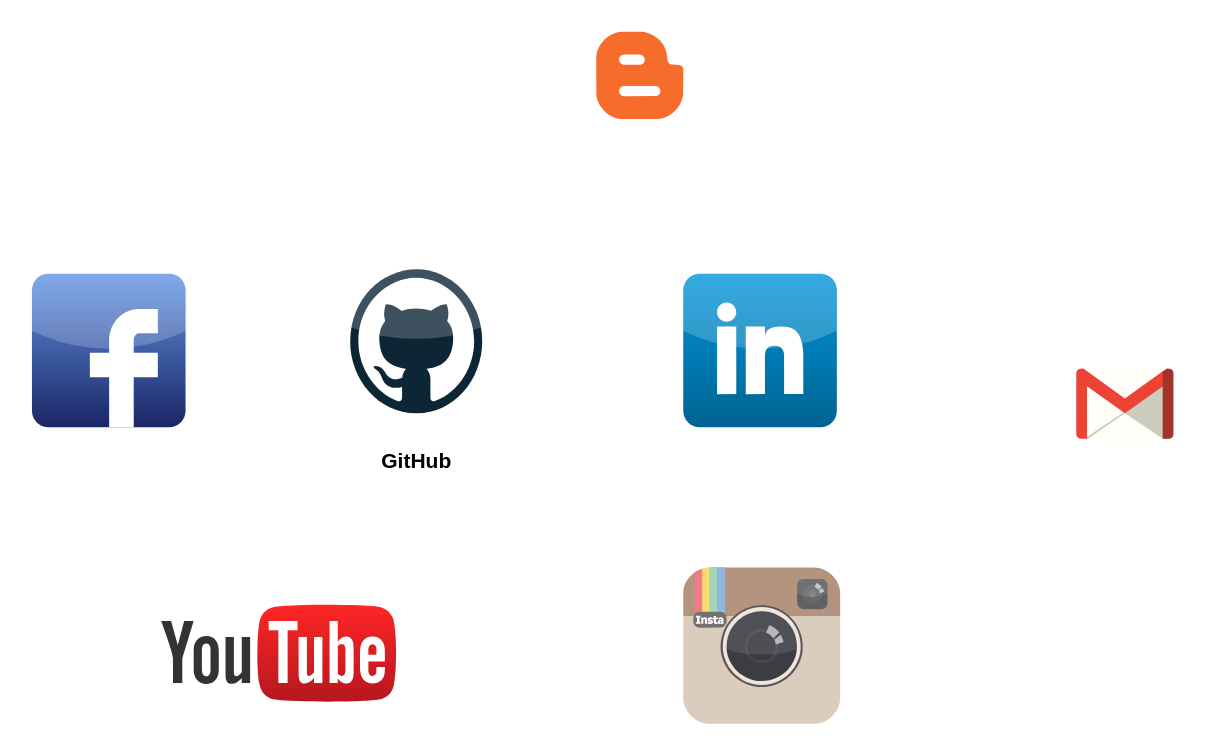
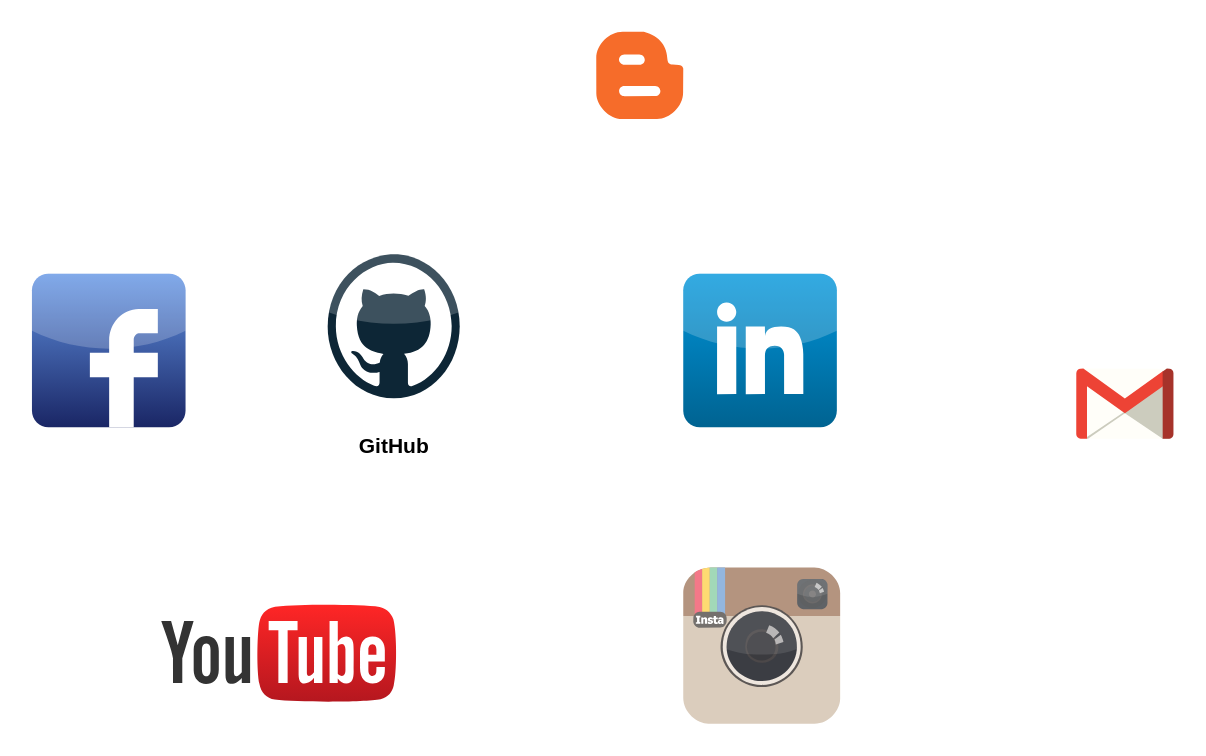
(416, 341) -> (394, 326)
